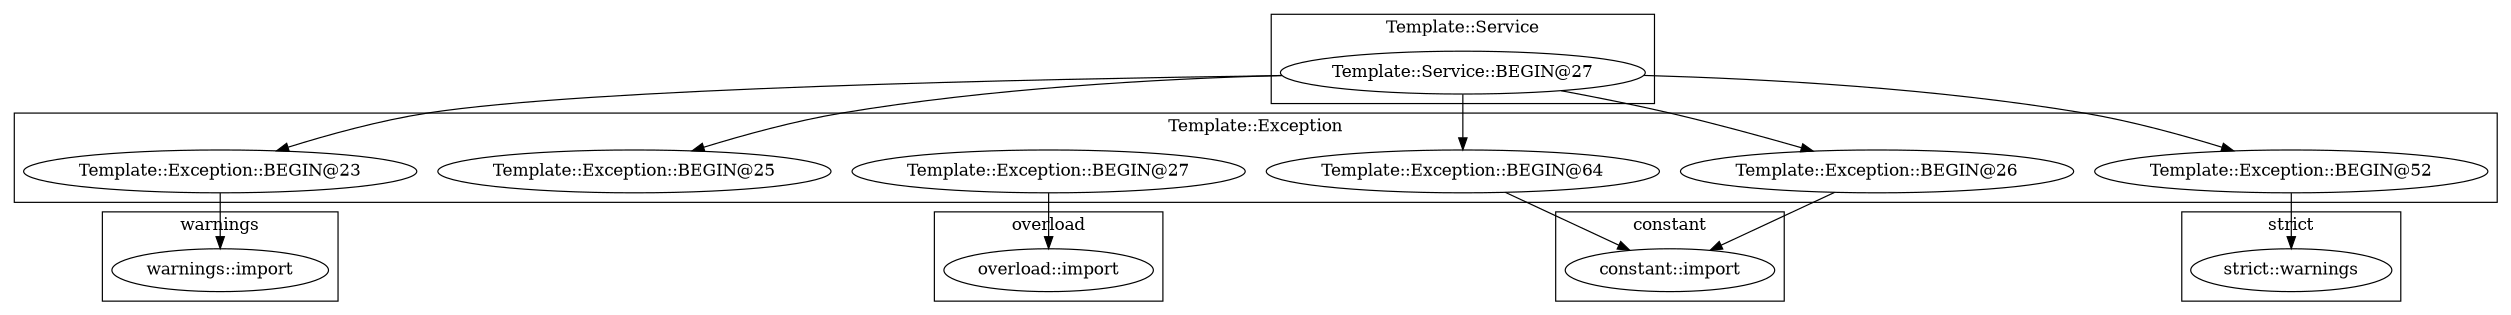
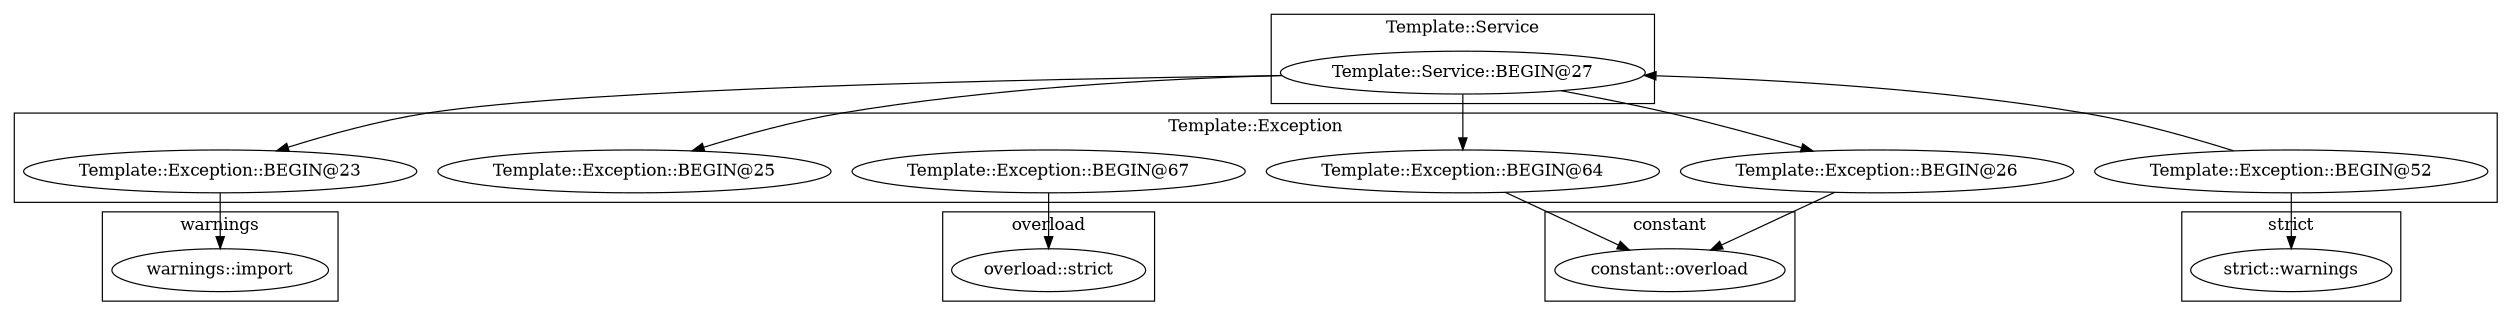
(1936, 94) -> (1948, 95)
(1049, 171) -> (1049, 171)
(1049, 270) -> (1049, 270)
(1670, 270) -> (1670, 270)
